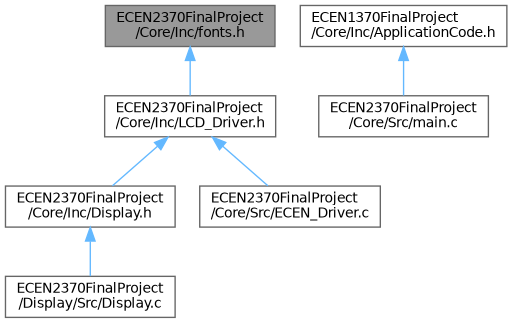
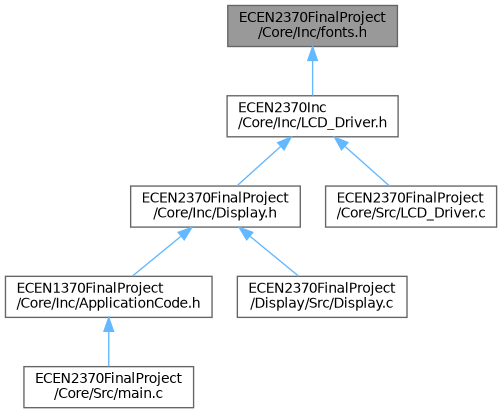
(190, 116) -> (313, 116)
(290, 207) -> (411, 207)
none -> (157, 256)
